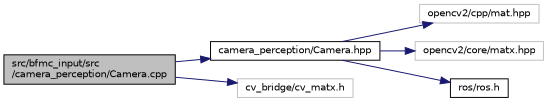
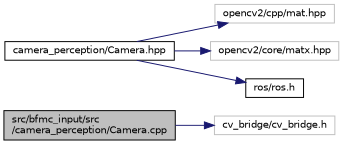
(188, 61) -> none
(295, 88) -> (275, 125)
